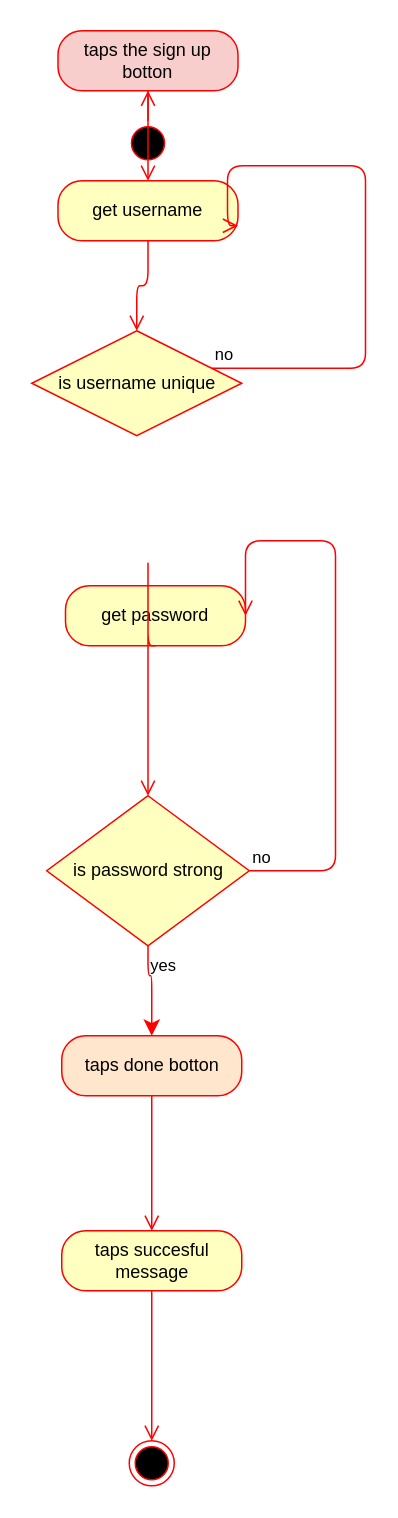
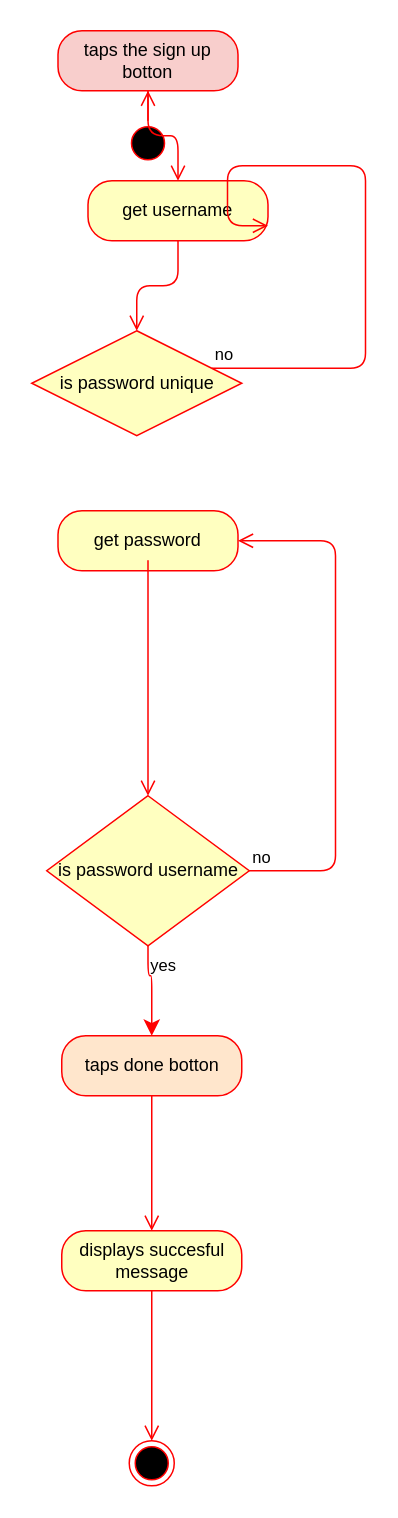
(148, 211) -> (178, 211)
(137, 383) -> (137, 383)
(155, 616) -> (148, 541)
(149, 871) -> (149, 871)
(152, 1261) -> (152, 1261)
